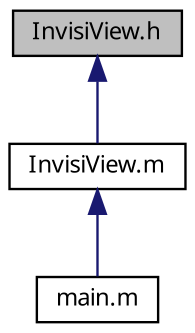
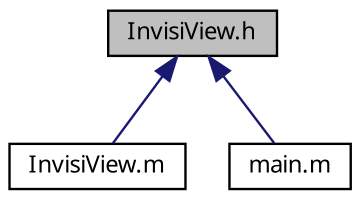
(97, 245) -> (249, 110)
